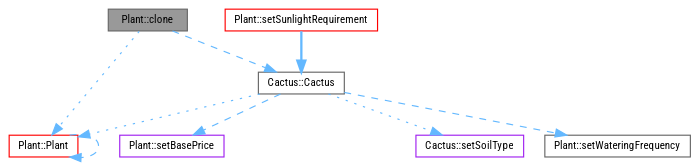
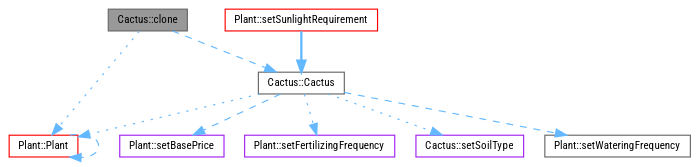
(148, 20) -> (148, 20)
none -> (320, 146)
